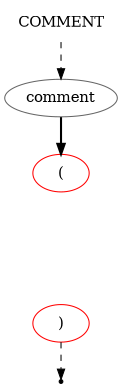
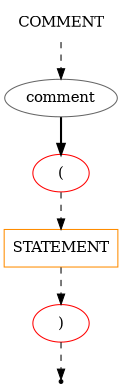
none -> (61, 248)
